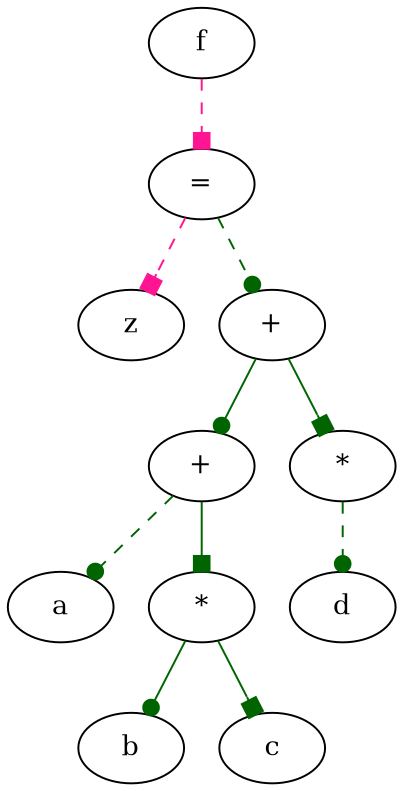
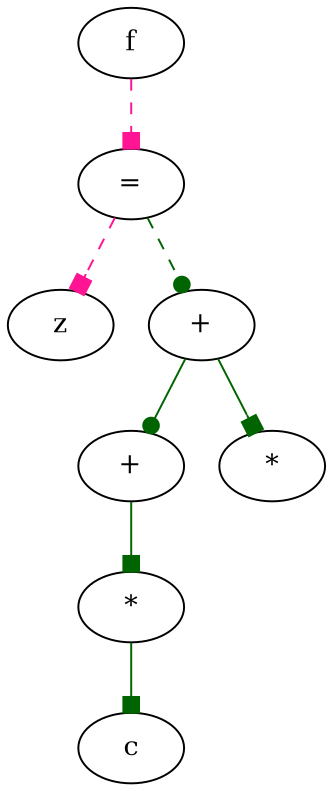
(61, 607) -> none
(343, 607) -> none
(131, 748) -> none
